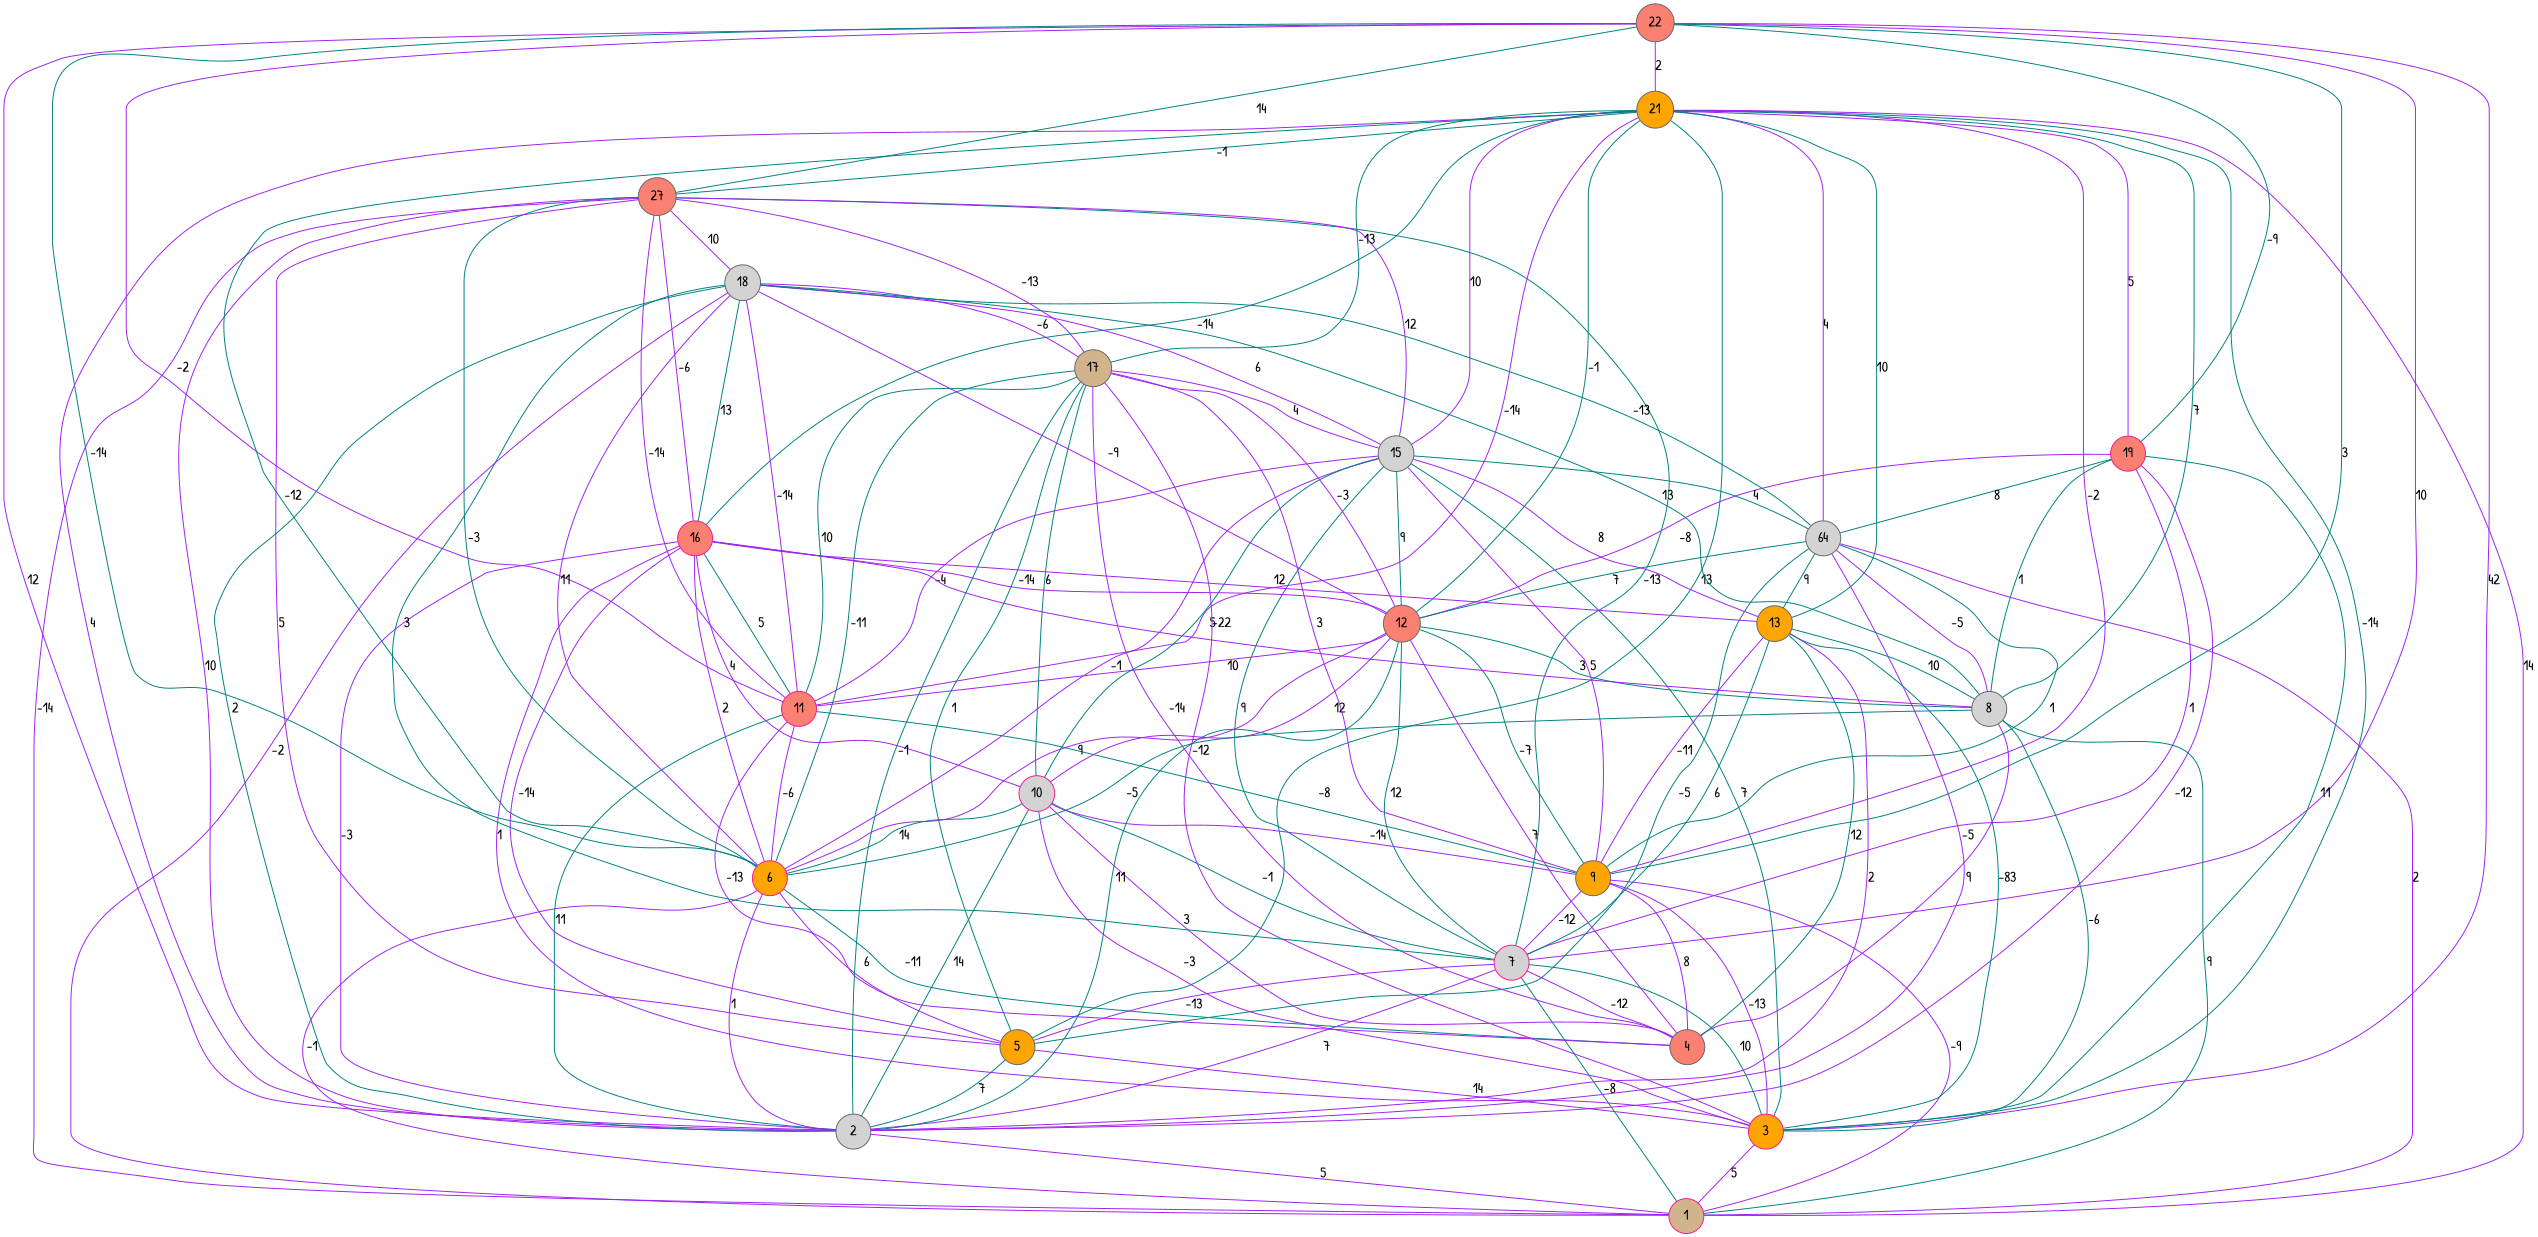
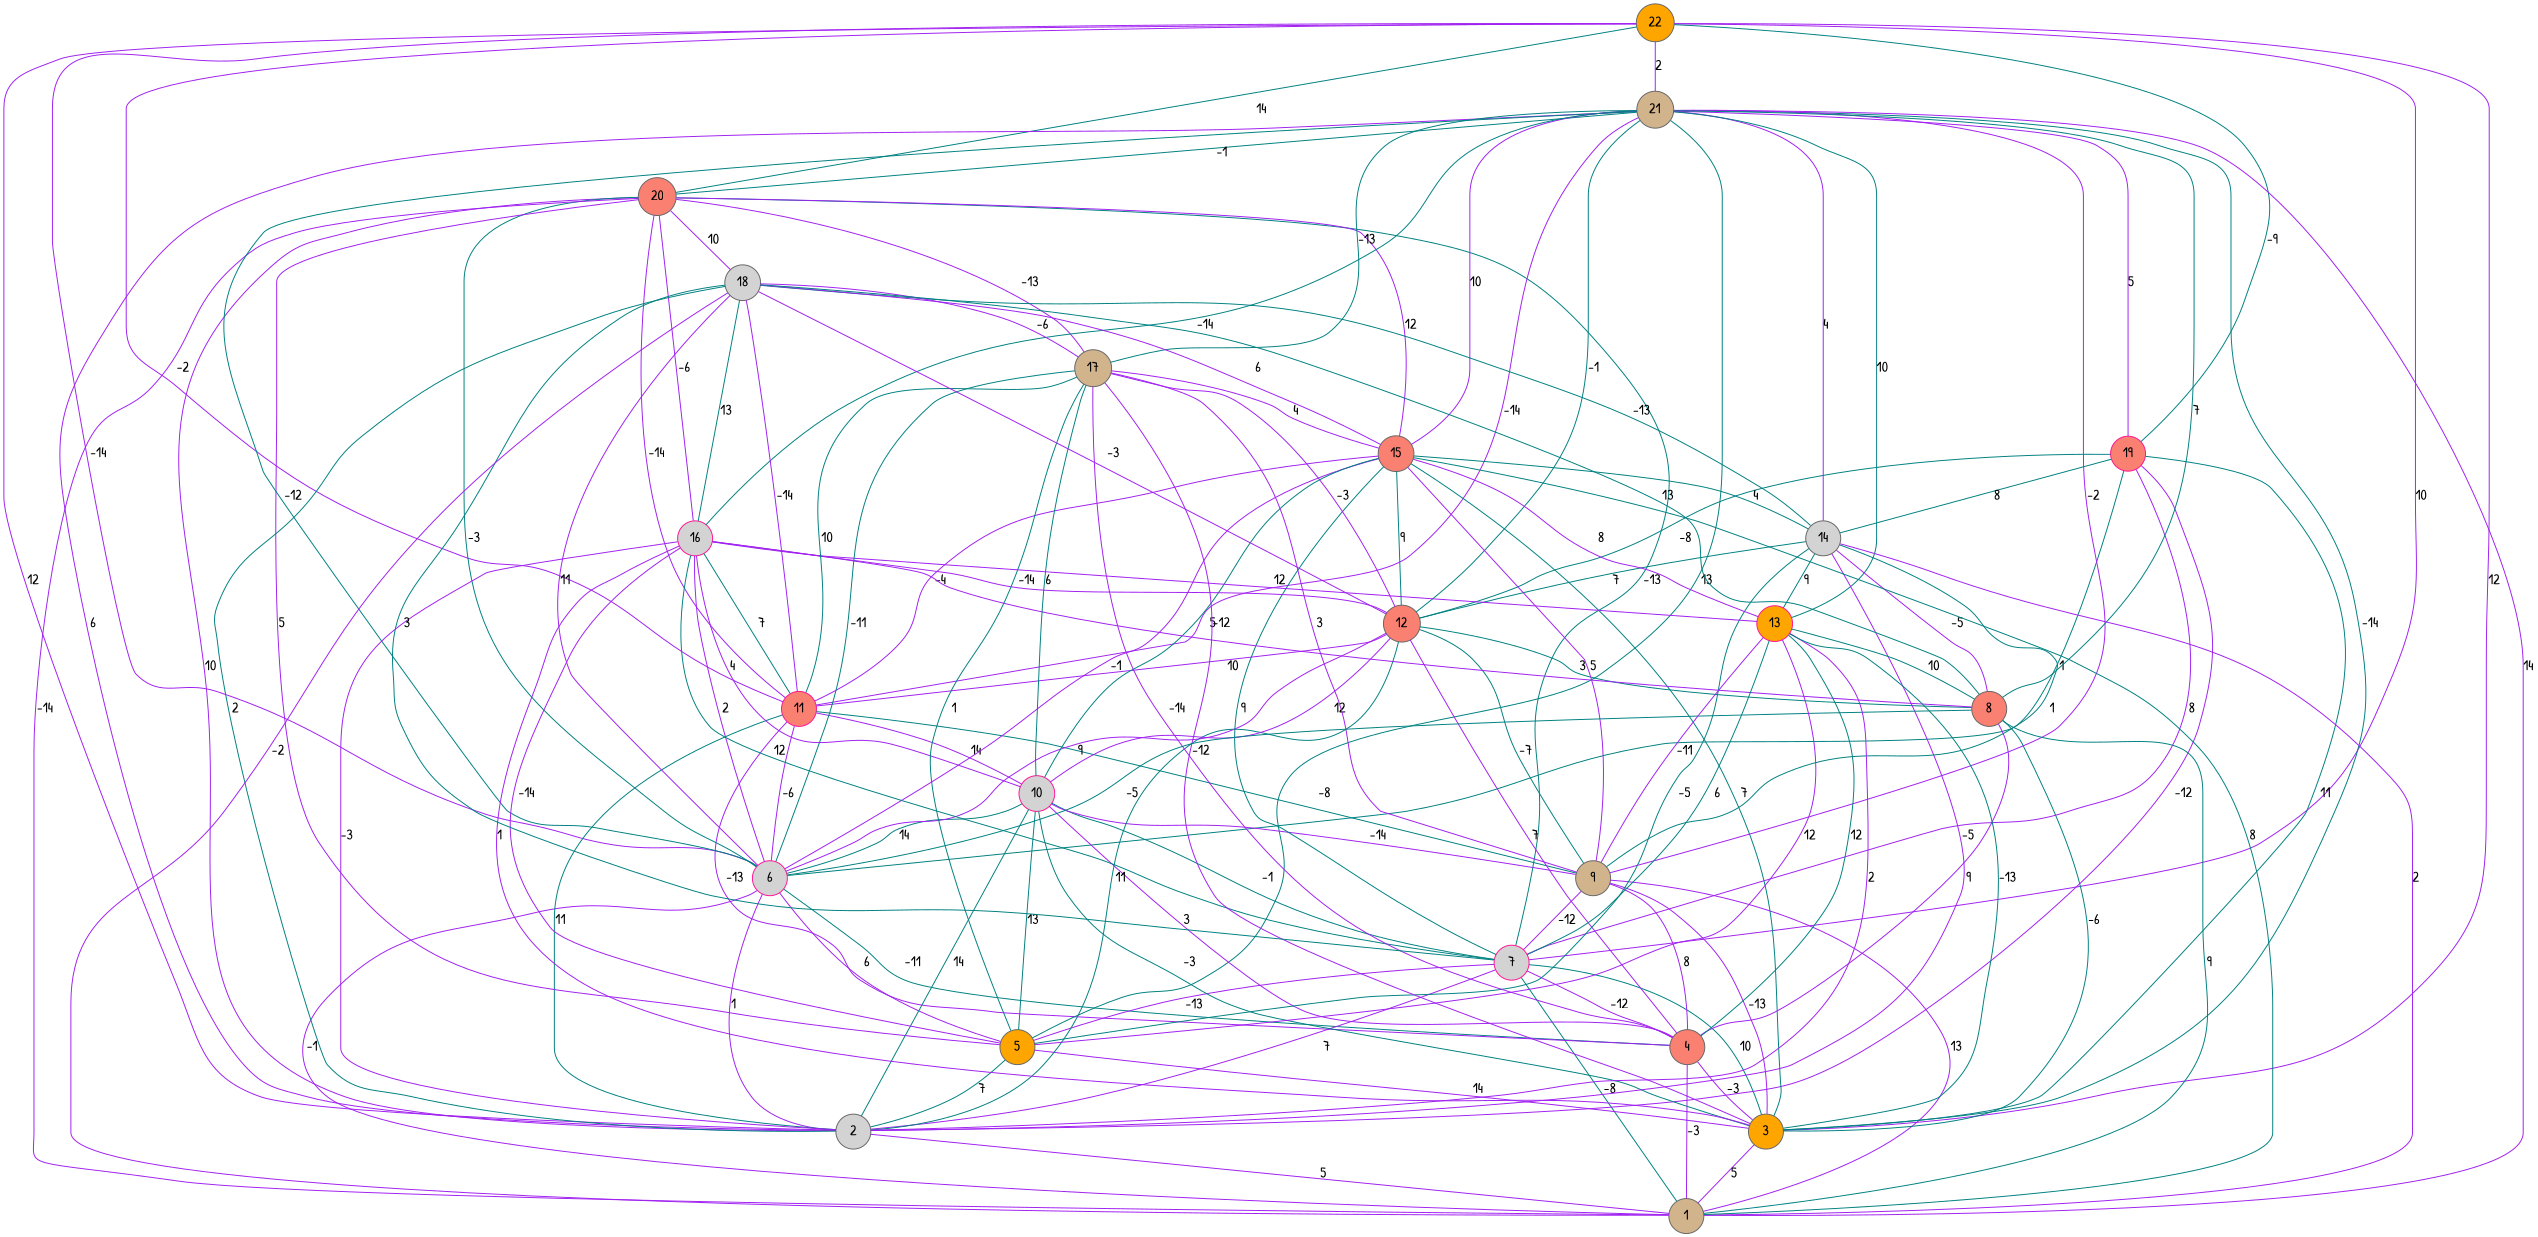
(1655, 23) -> (1655, 23)
(212, 61) -> (212, 61)
(1655, 110) -> (1655, 110)
(657, 197) -> (657, 197)
(2342, 390) -> none
(1114, 454) -> (1114, 454)
(1396, 454) -> (1396, 454)
(1754, 491) -> (1754, 491)
(695, 538) -> (695, 538)
(1823, 538) -> (1823, 538)
(2024, 559) -> (1576, 763)
(2495, 581) -> (2495, 581)
(93, 624) -> (93, 624)
(762, 624) -> (762, 624)
(1222, 624) -> (1222, 624)
(1775, 624) -> (1775, 624)
(1989, 709) -> (1989, 709)
(2192, 709) -> (2192, 709)
(904, 729) -> none
none -> (922, 739)
none -> (2235, 806)
(1386, 819) -> (988, 826)
(770, 878) -> (770, 878)
(1593, 878) -> (1593, 878)
(2008, 878) -> (2008, 878)
none -> (1026, 920)
none -> (1545, 986)
(1391, 1040) -> (1391, 1040)
(1956, 1047) -> (1956, 1047)
none -> (1721, 1090)
none -> (1687, 1132)
(1766, 1132) -> (1766, 1132)
(1686, 1216) -> (1686, 1216)
